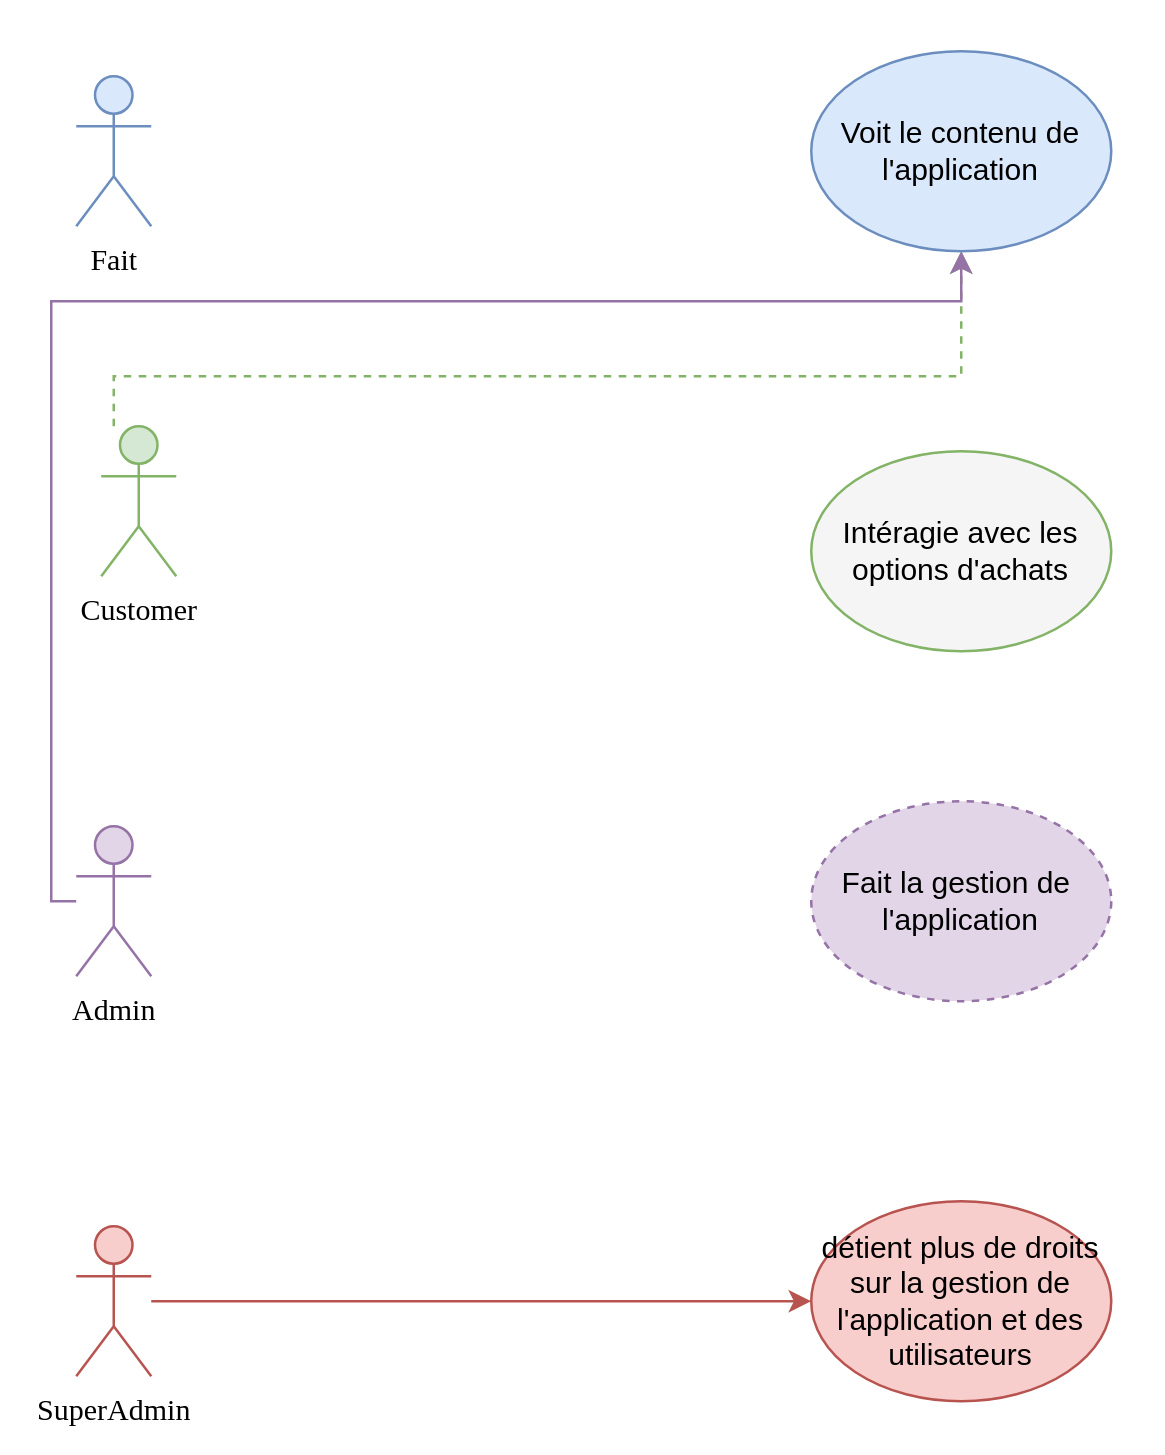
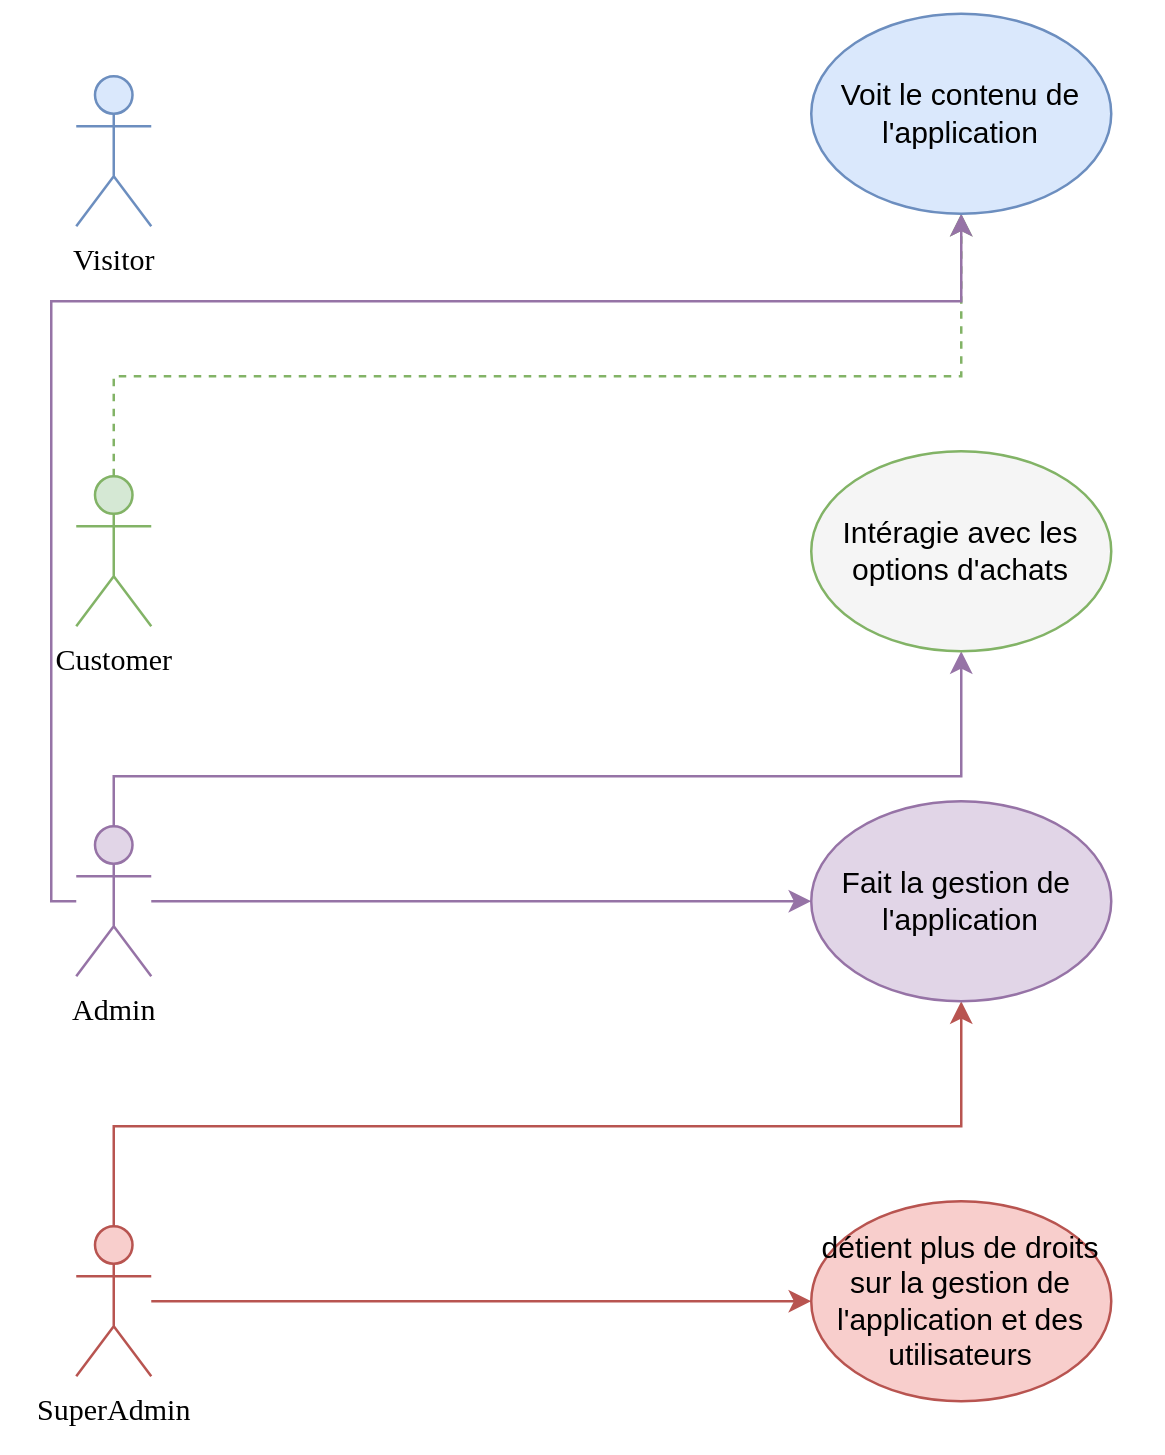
(961, 151) -> (961, 114)
(115, 262) -> (115, 262)
(139, 501) -> (114, 551)
none -> (567, 776)
none -> (473, 901)
(961, 901) -> (961, 901)
none -> (542, 1126)
